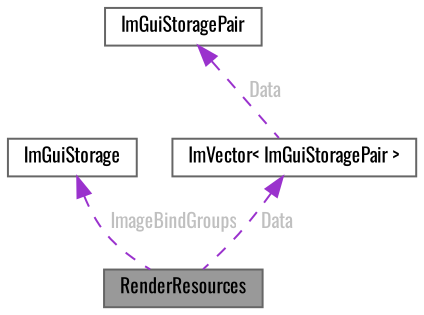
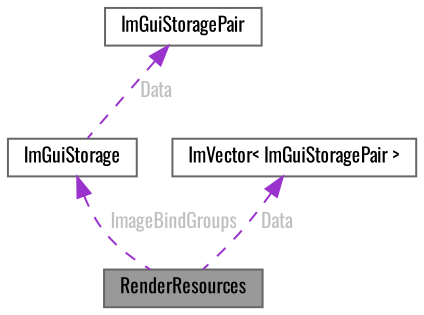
(245, 100) -> (121, 100)
